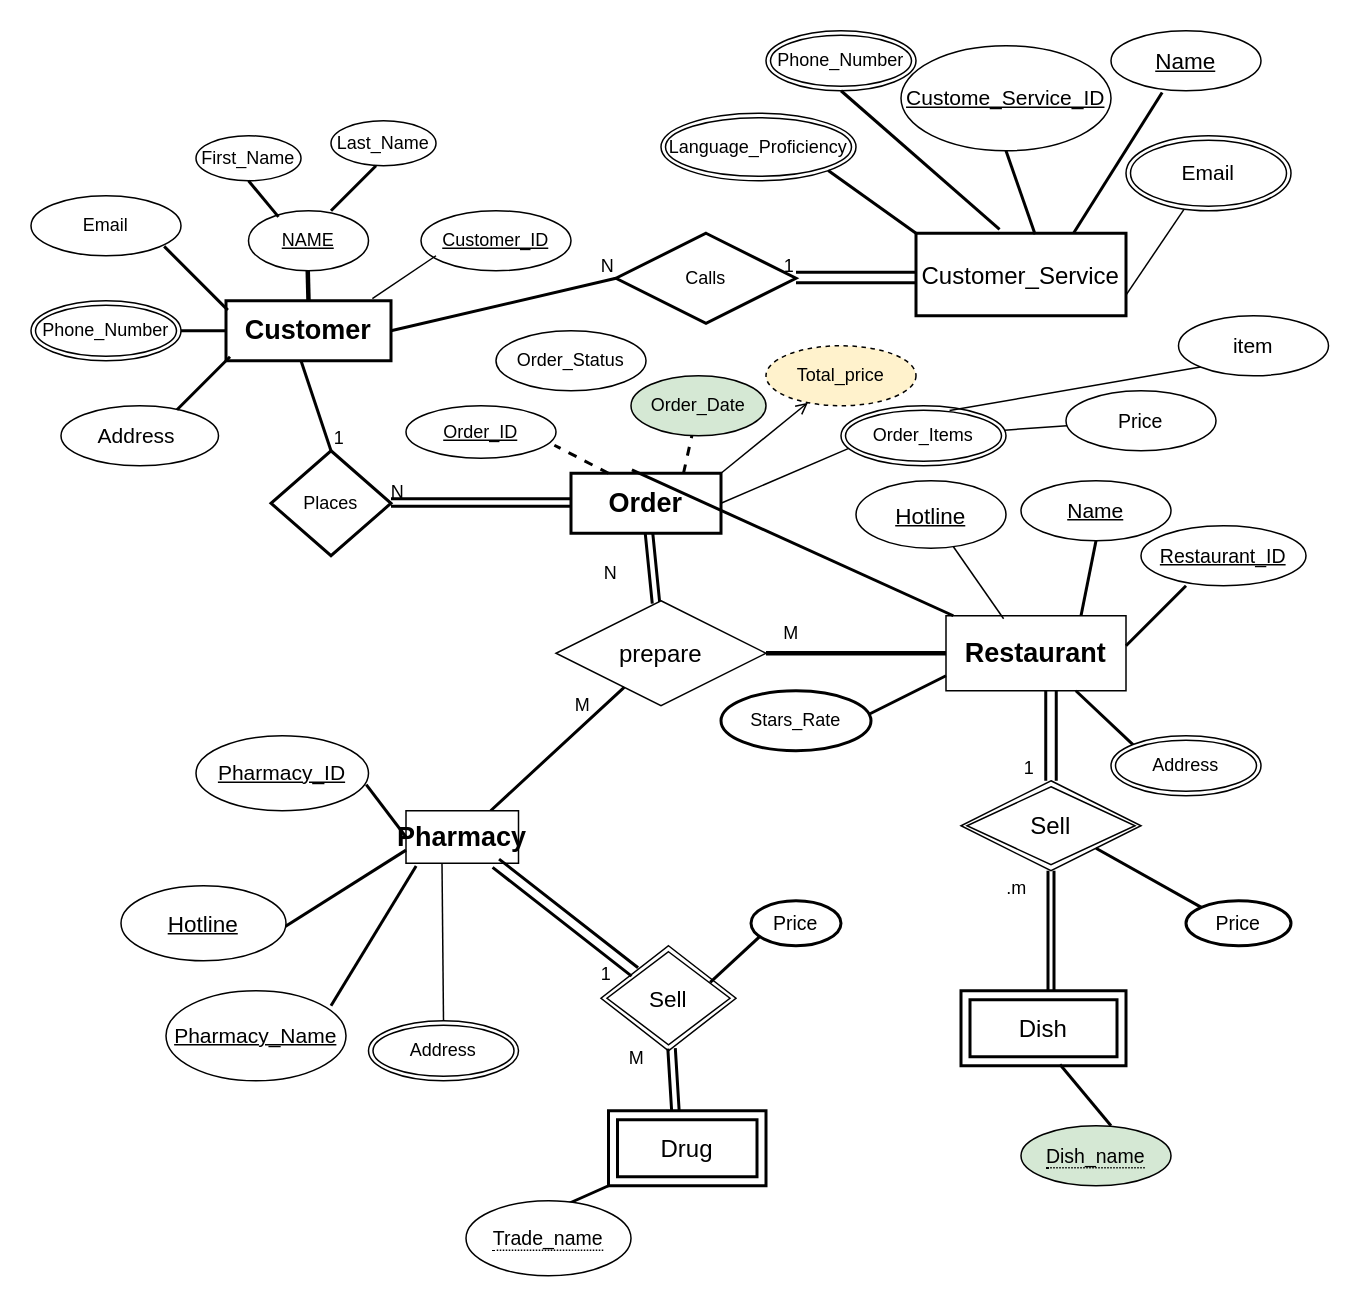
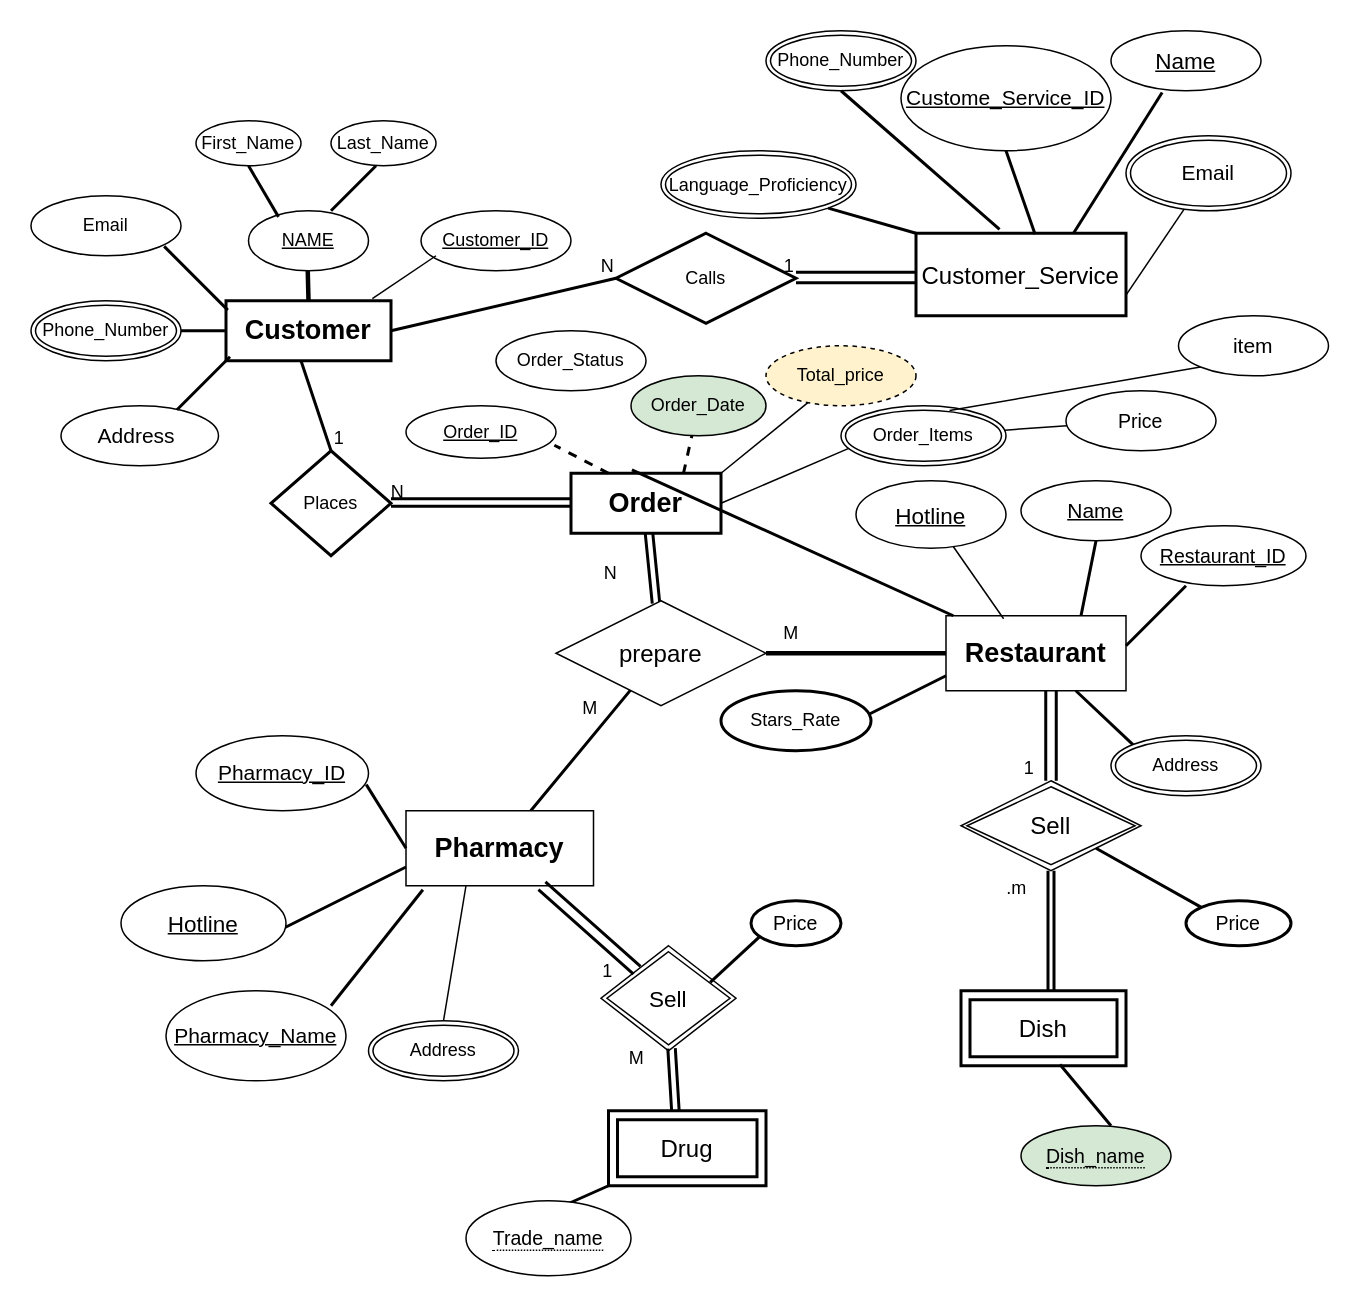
(758, 147) -> (758, 185)
(248, 158) -> (248, 143)
(802, 407) -> (804, 406)
(462, 837) -> (500, 848)
